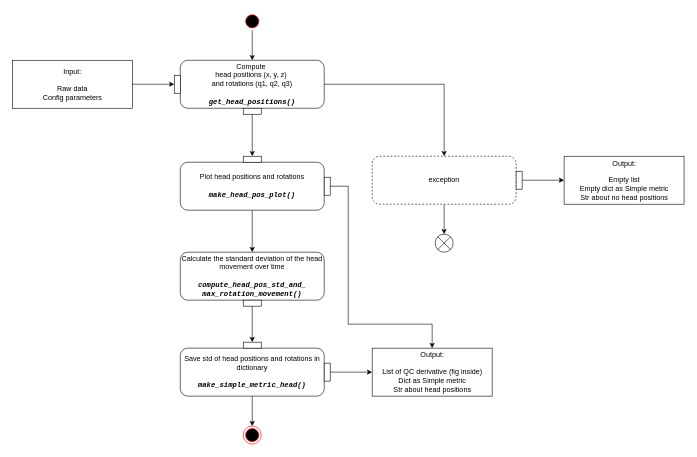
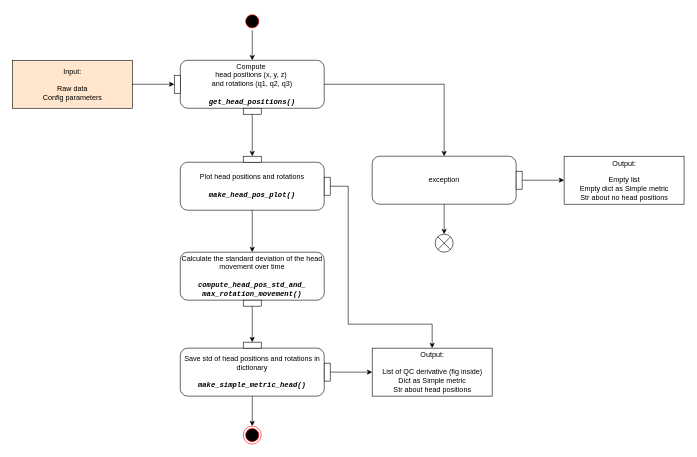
(72, 84) -> (72, 84)
(444, 180) -> (444, 180)
